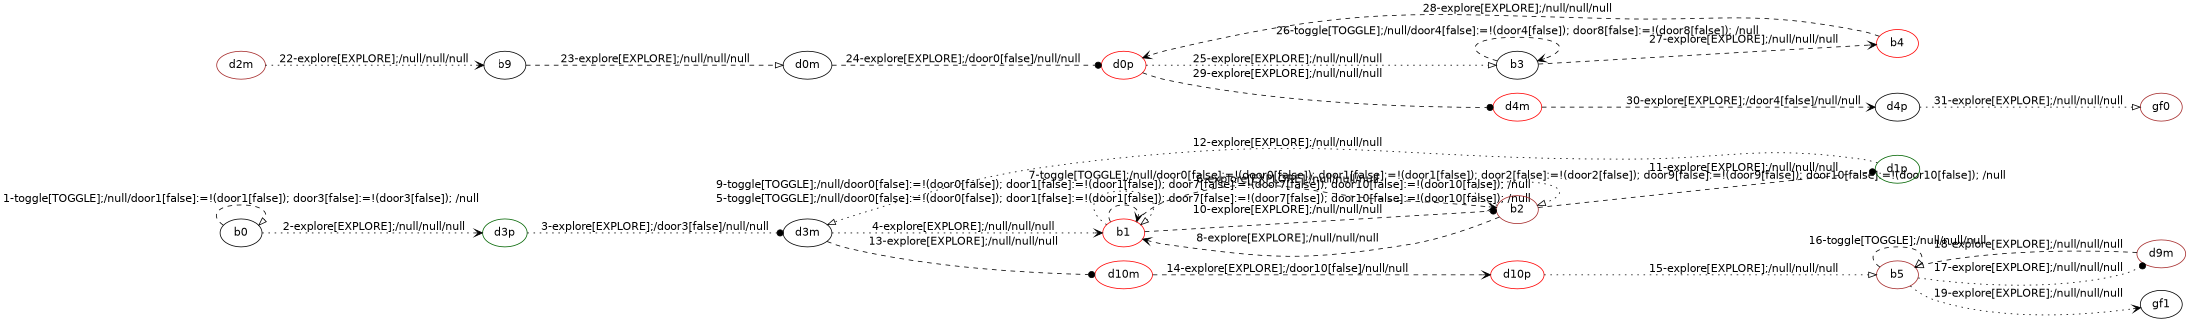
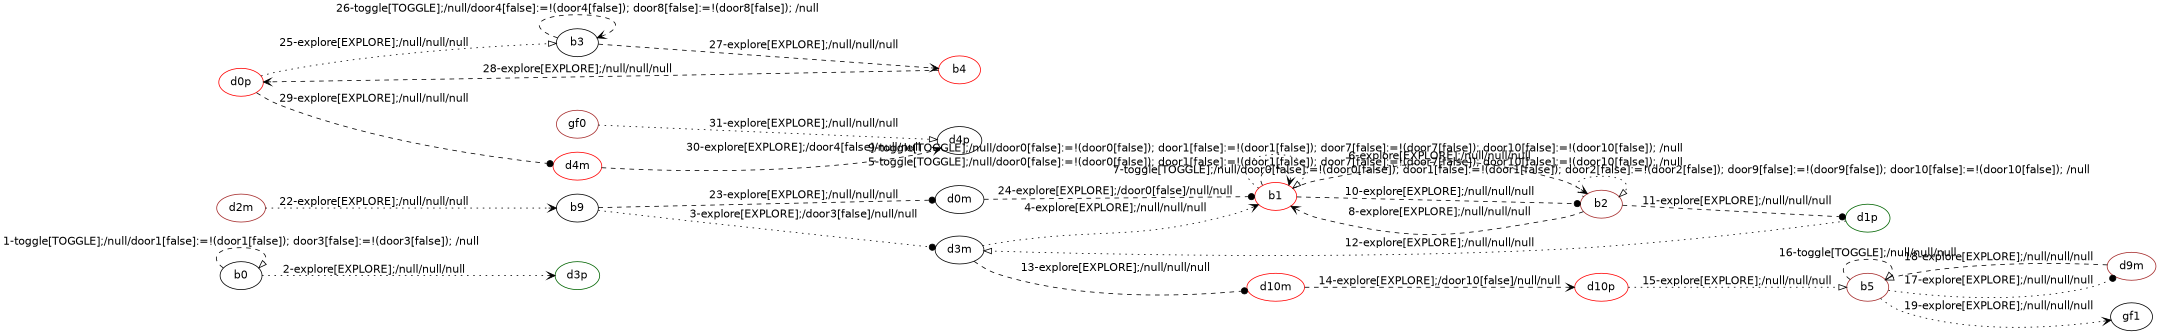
(651, 65) -> (764, 204)
(963, 65) -> (1116, 198)
(2026, 107) -> (764, 132)
(652, 233) -> (764, 229)
